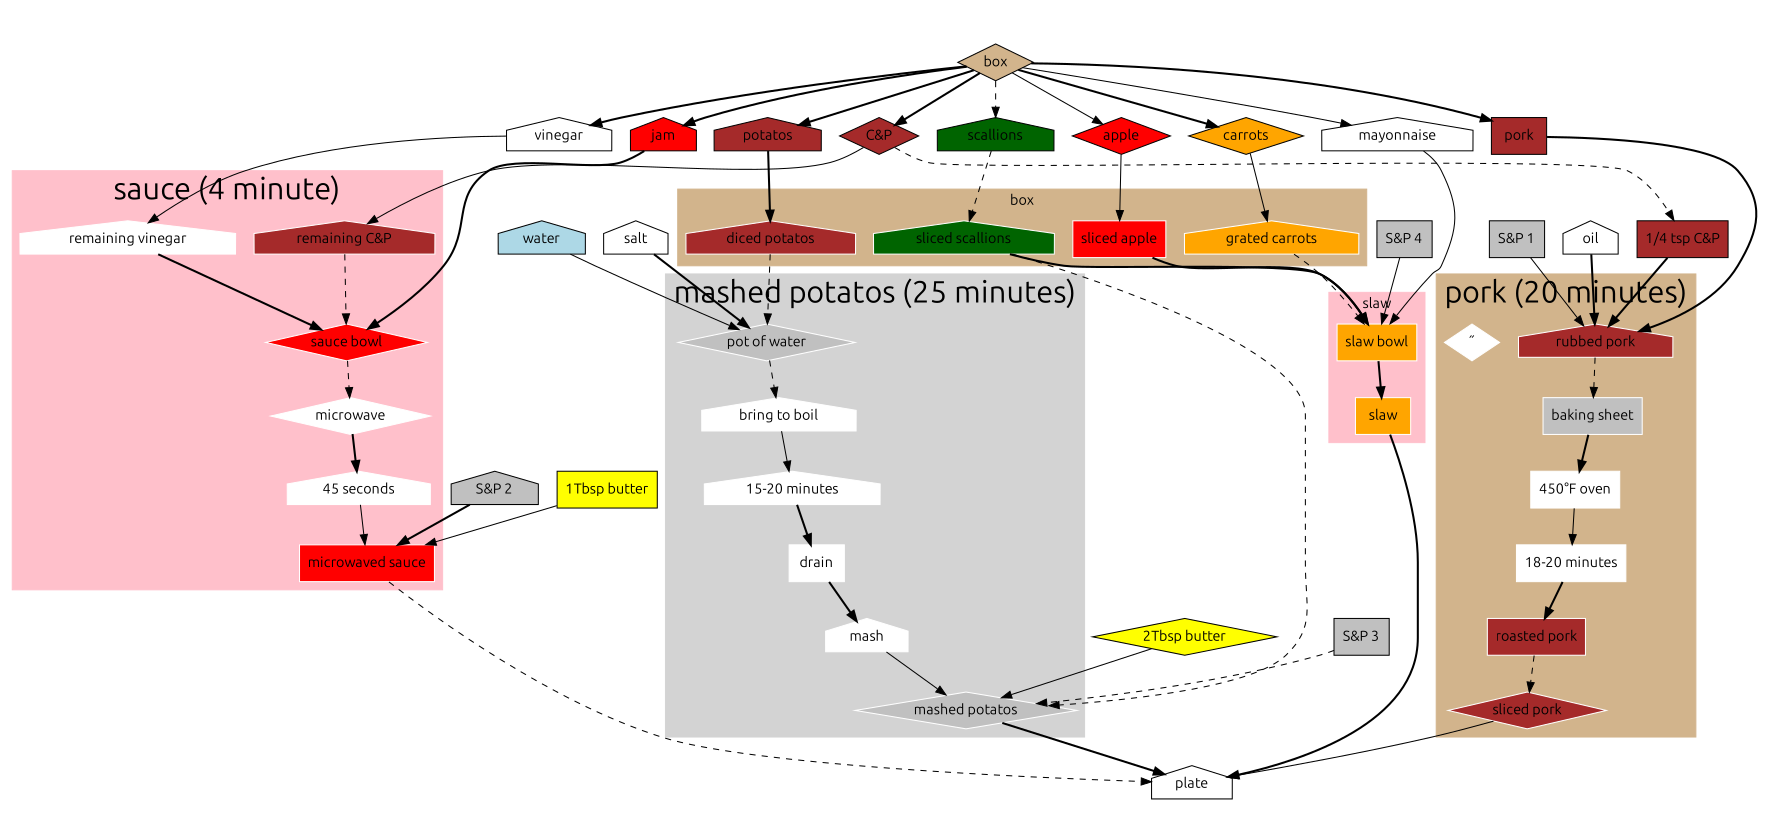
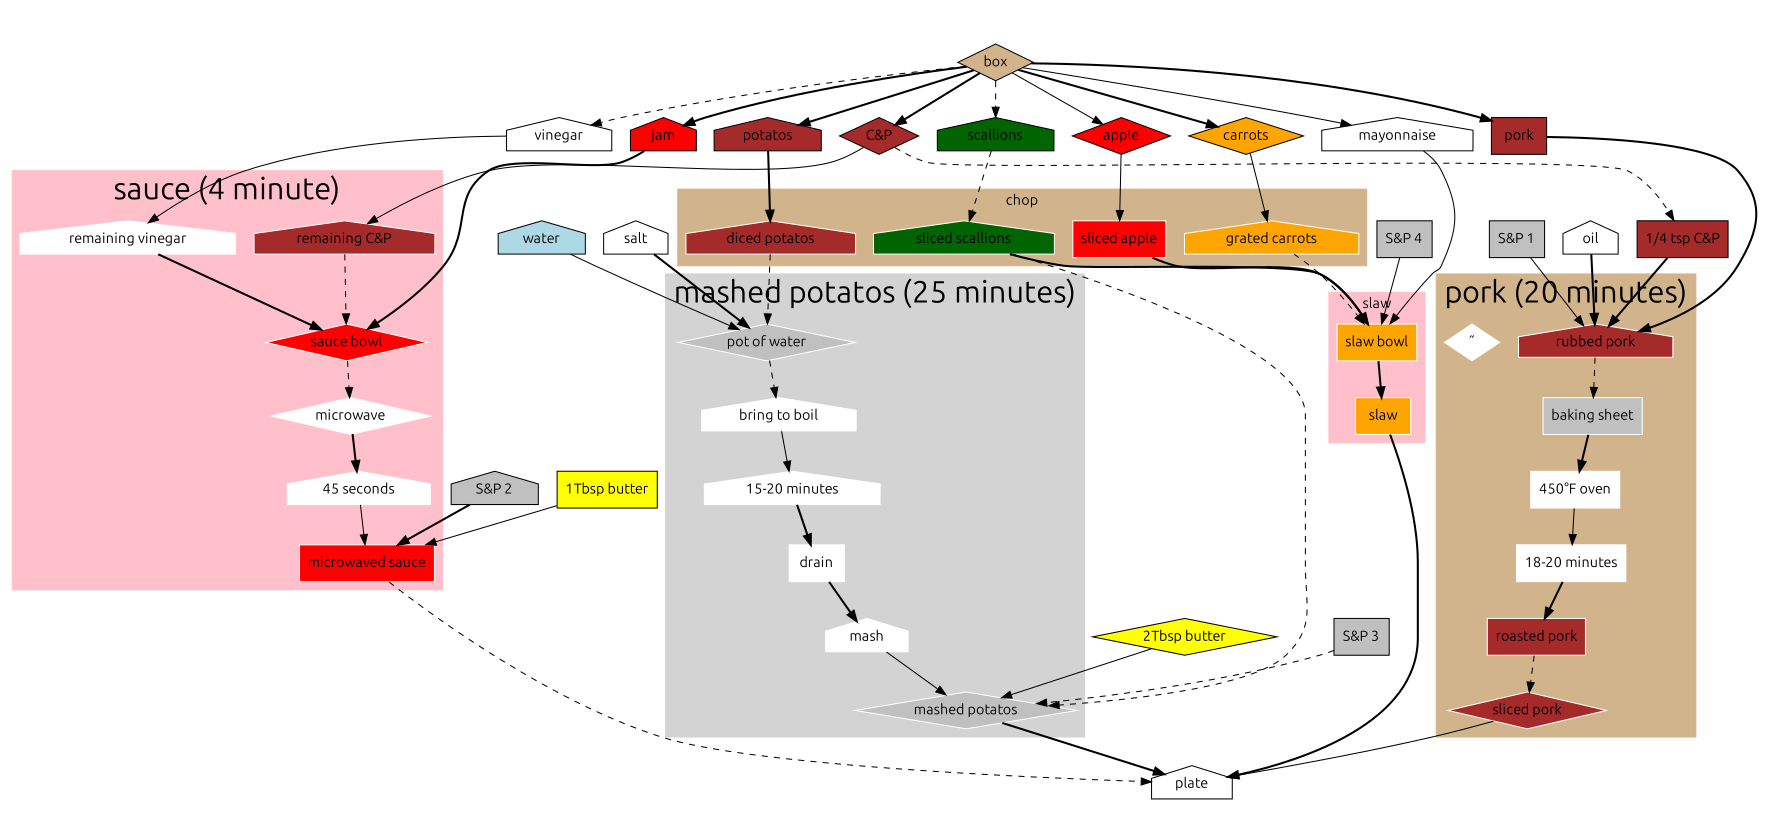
(783, 89) -> (783, 89)
(1022, 201) -> (1022, 201)
